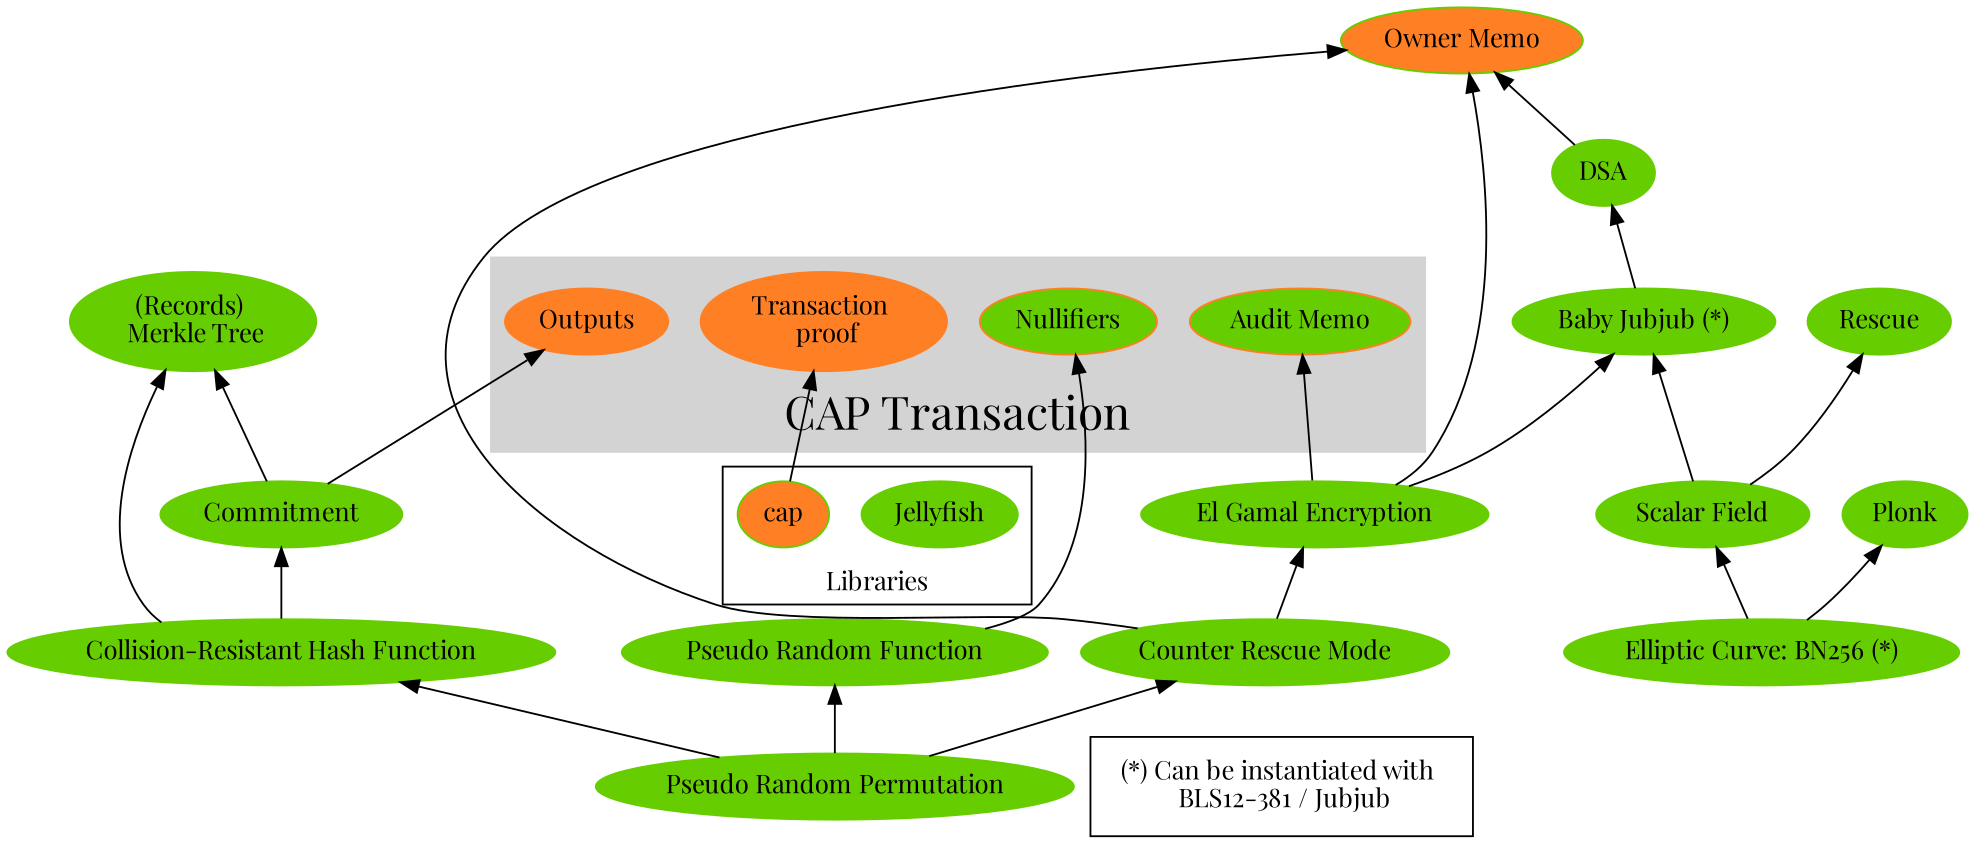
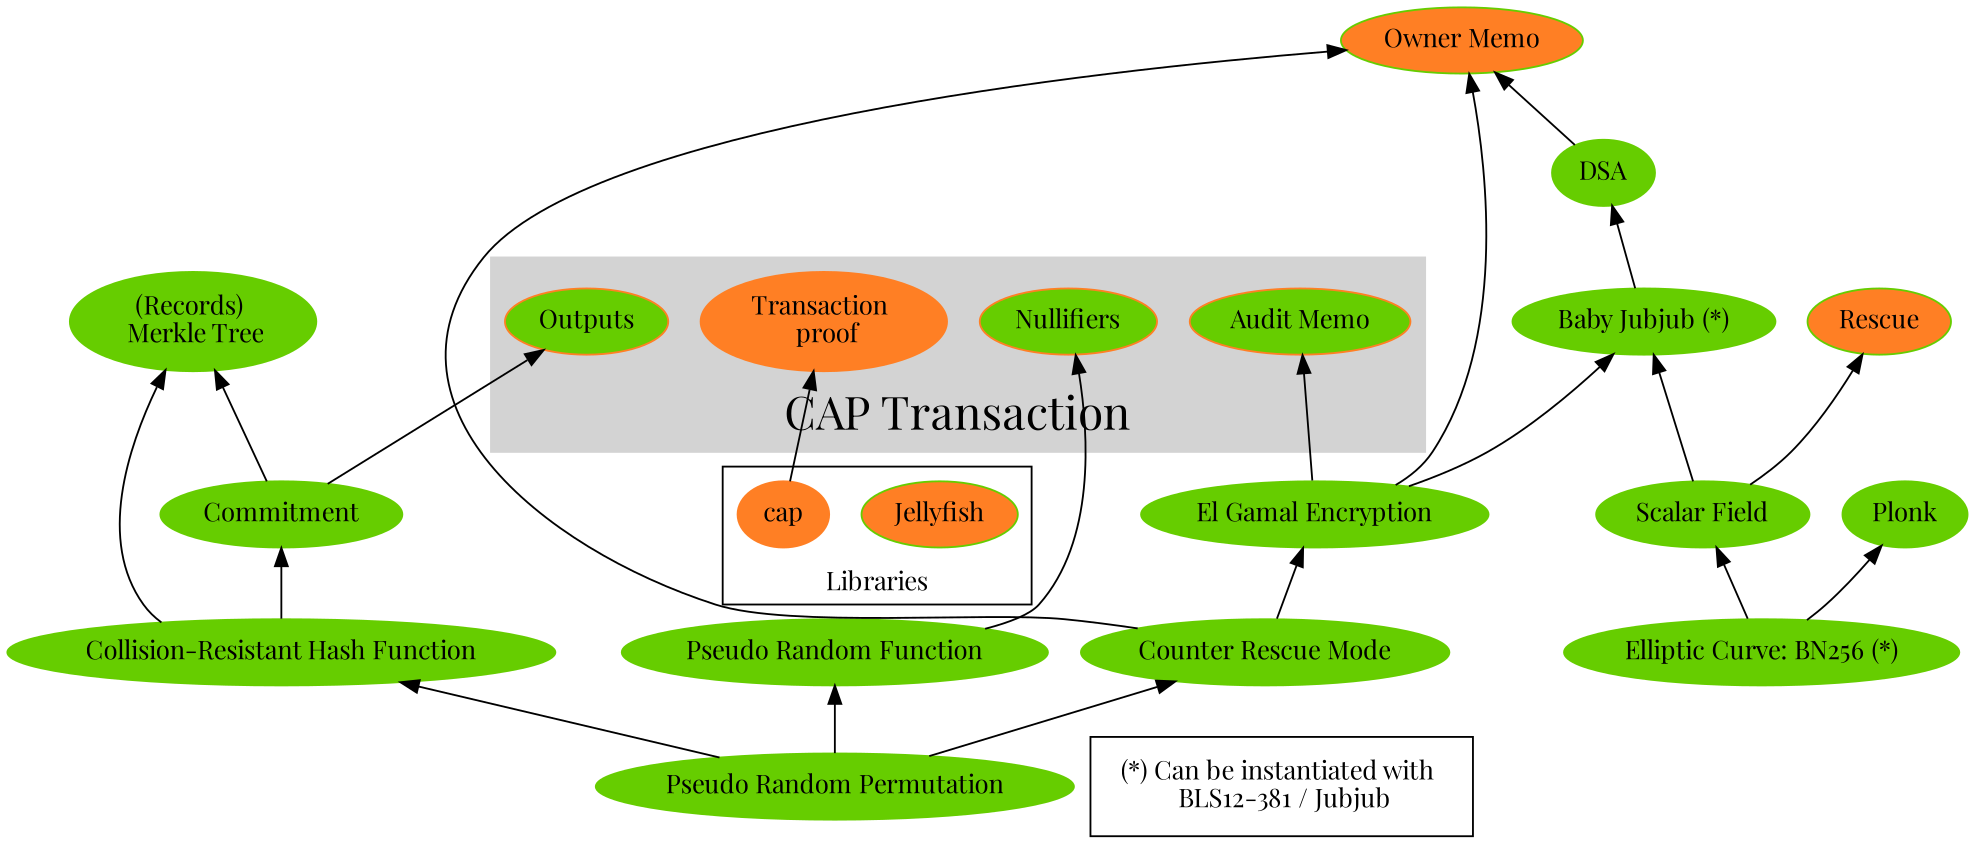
(587, 322) -> (587, 322)
(1879, 322) -> (1879, 322)
(783, 514) -> (783, 514)
(940, 514) -> (940, 514)
